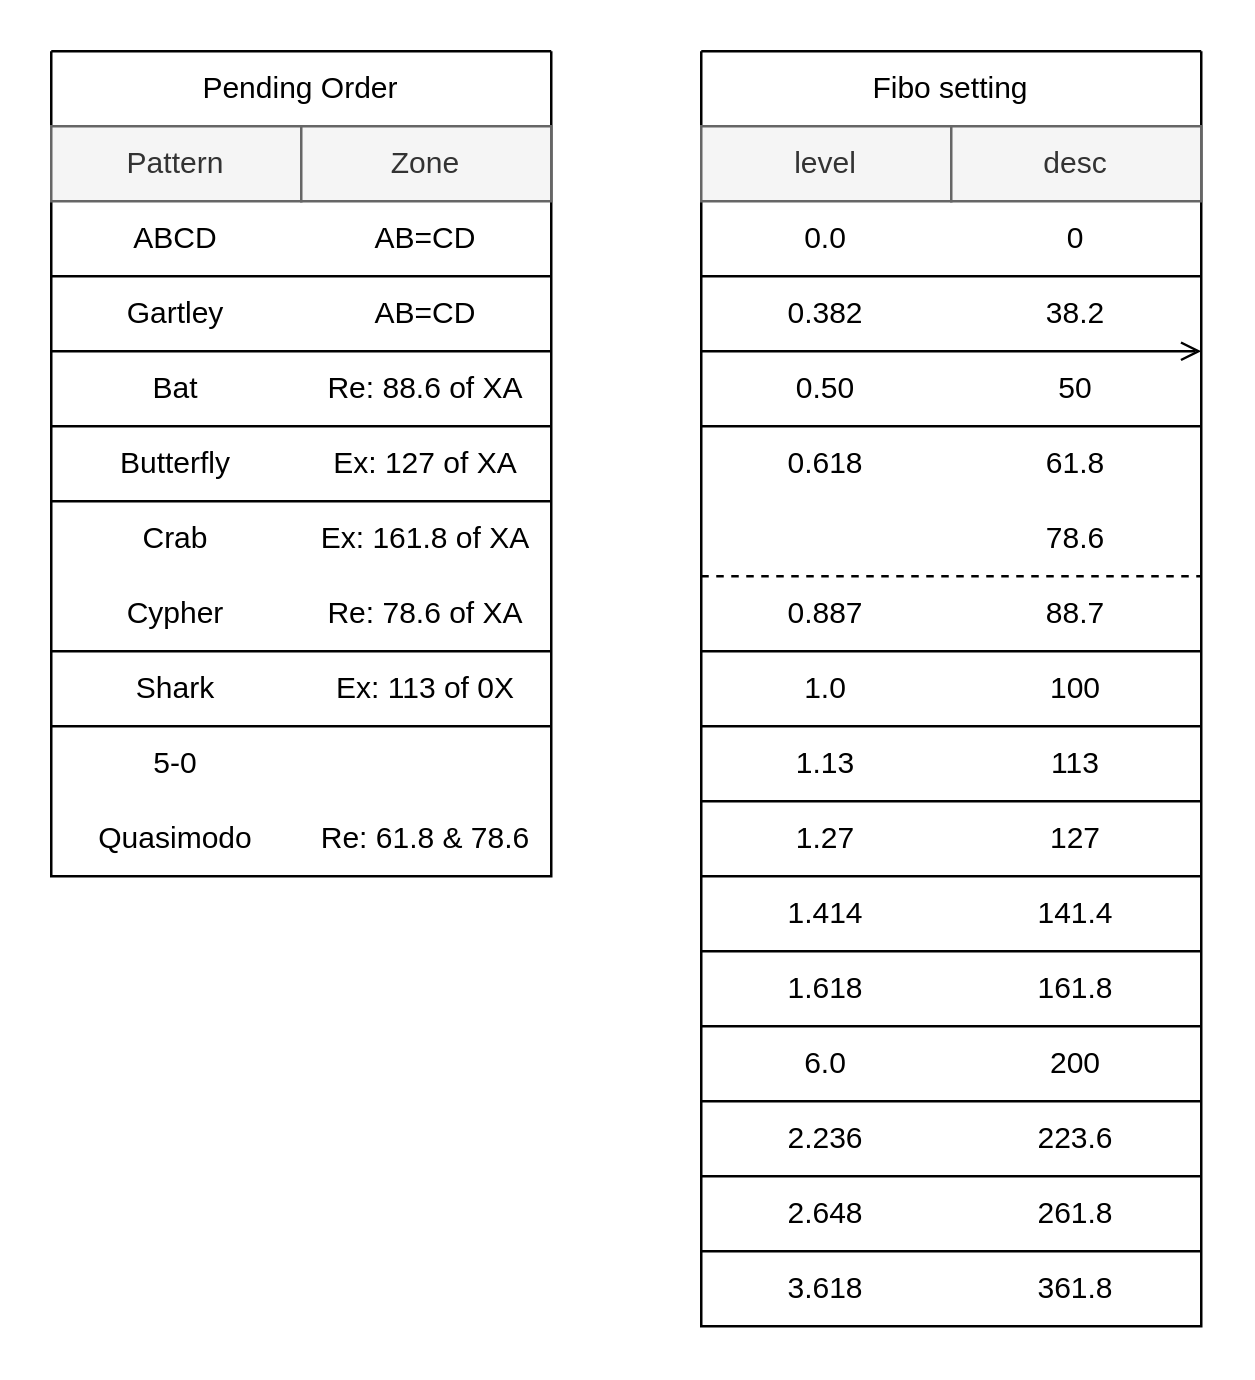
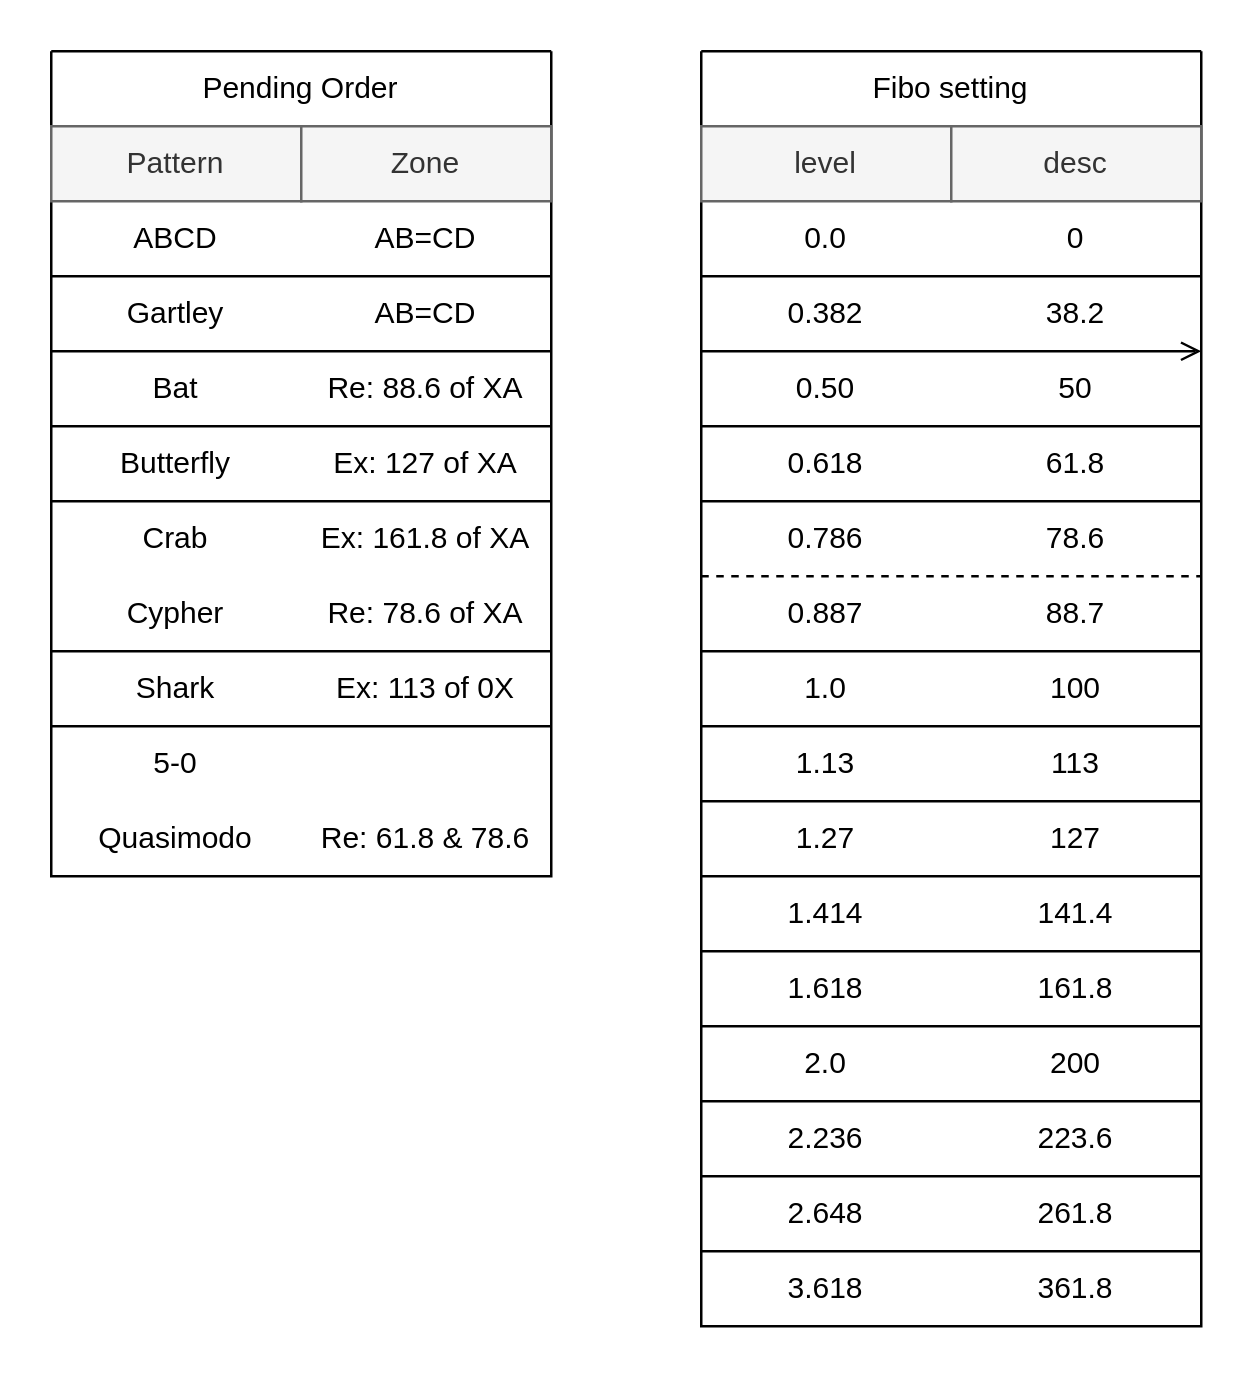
none -> (951, 501)
none -> (826, 539)
(826, 1064) -> (826, 1064)
